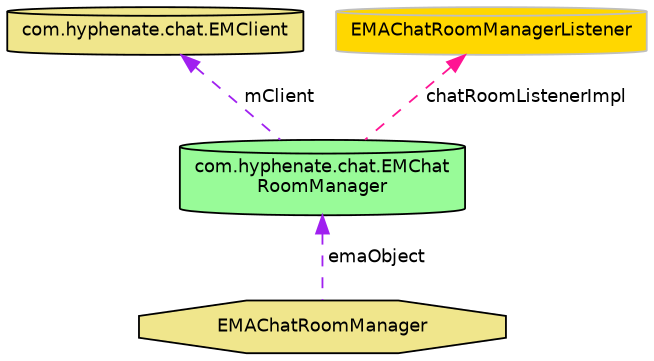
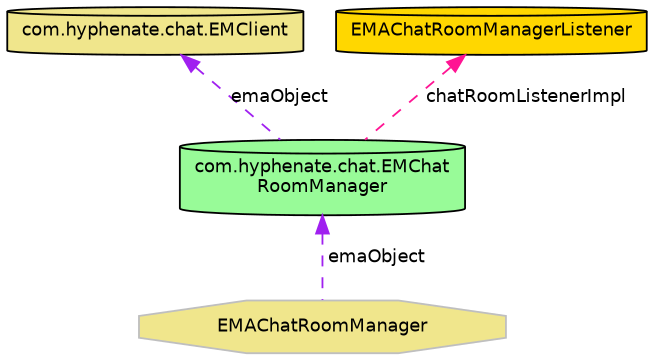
(491, 31) -> (491, 31)
(277, 97) -> (277, 97)
(322, 327) -> (322, 327)
